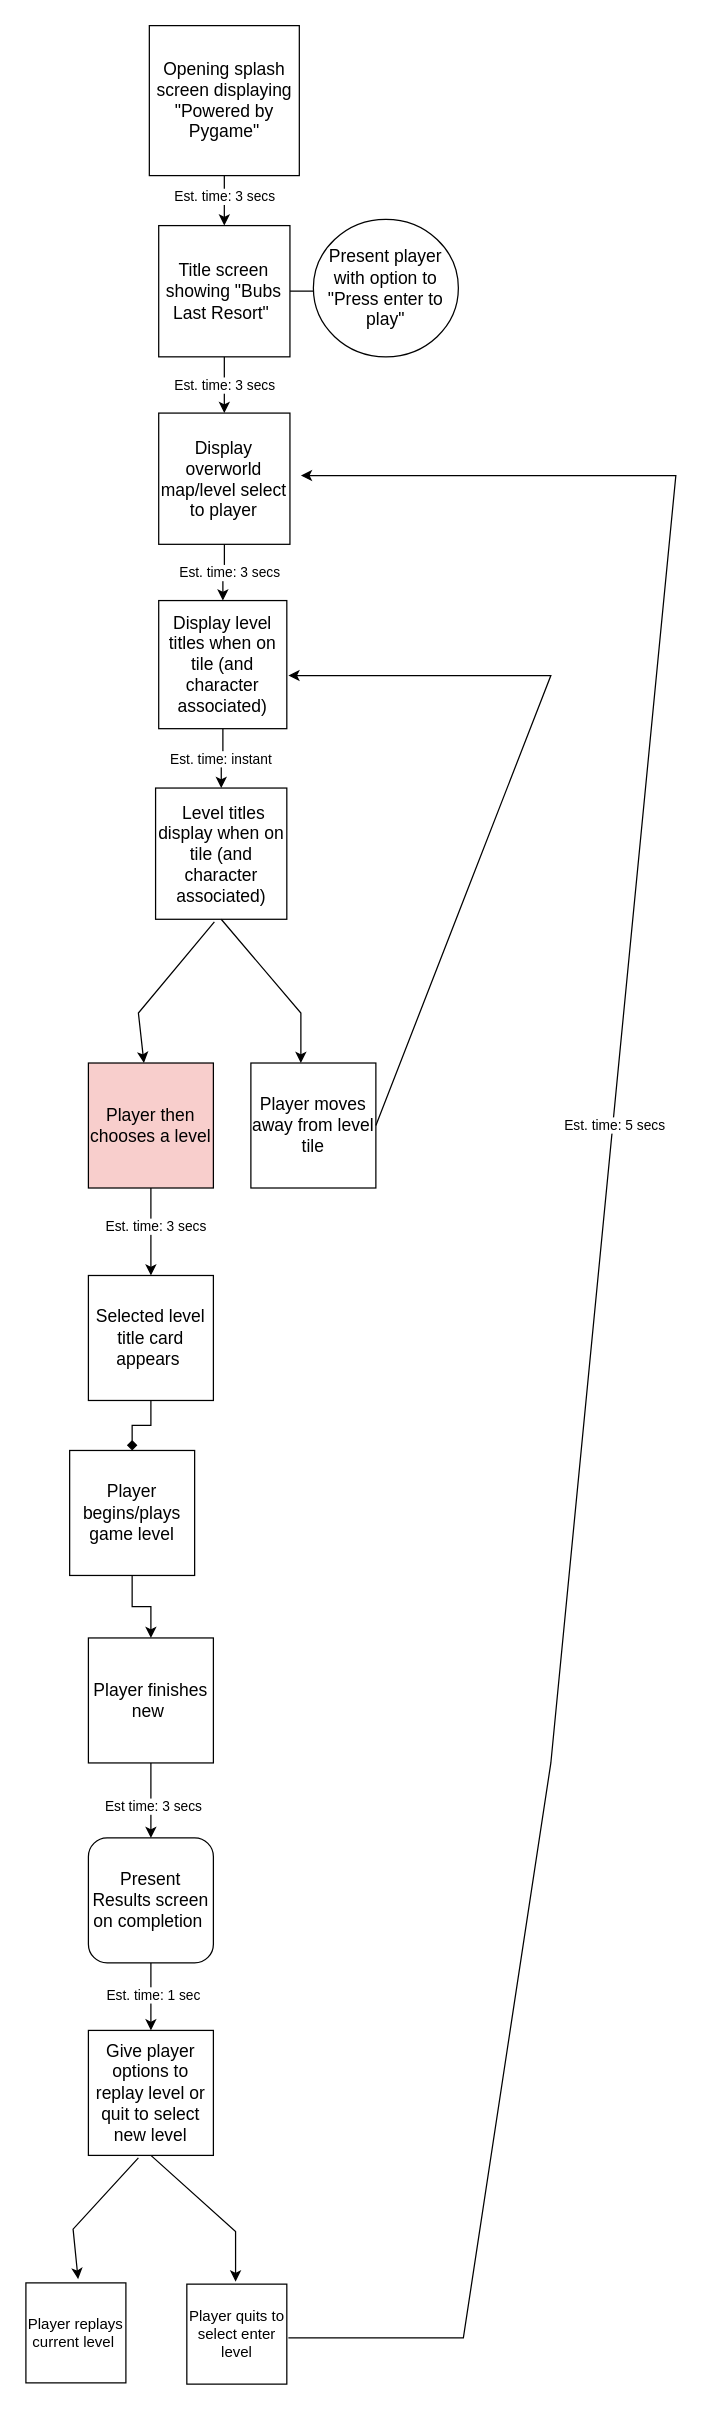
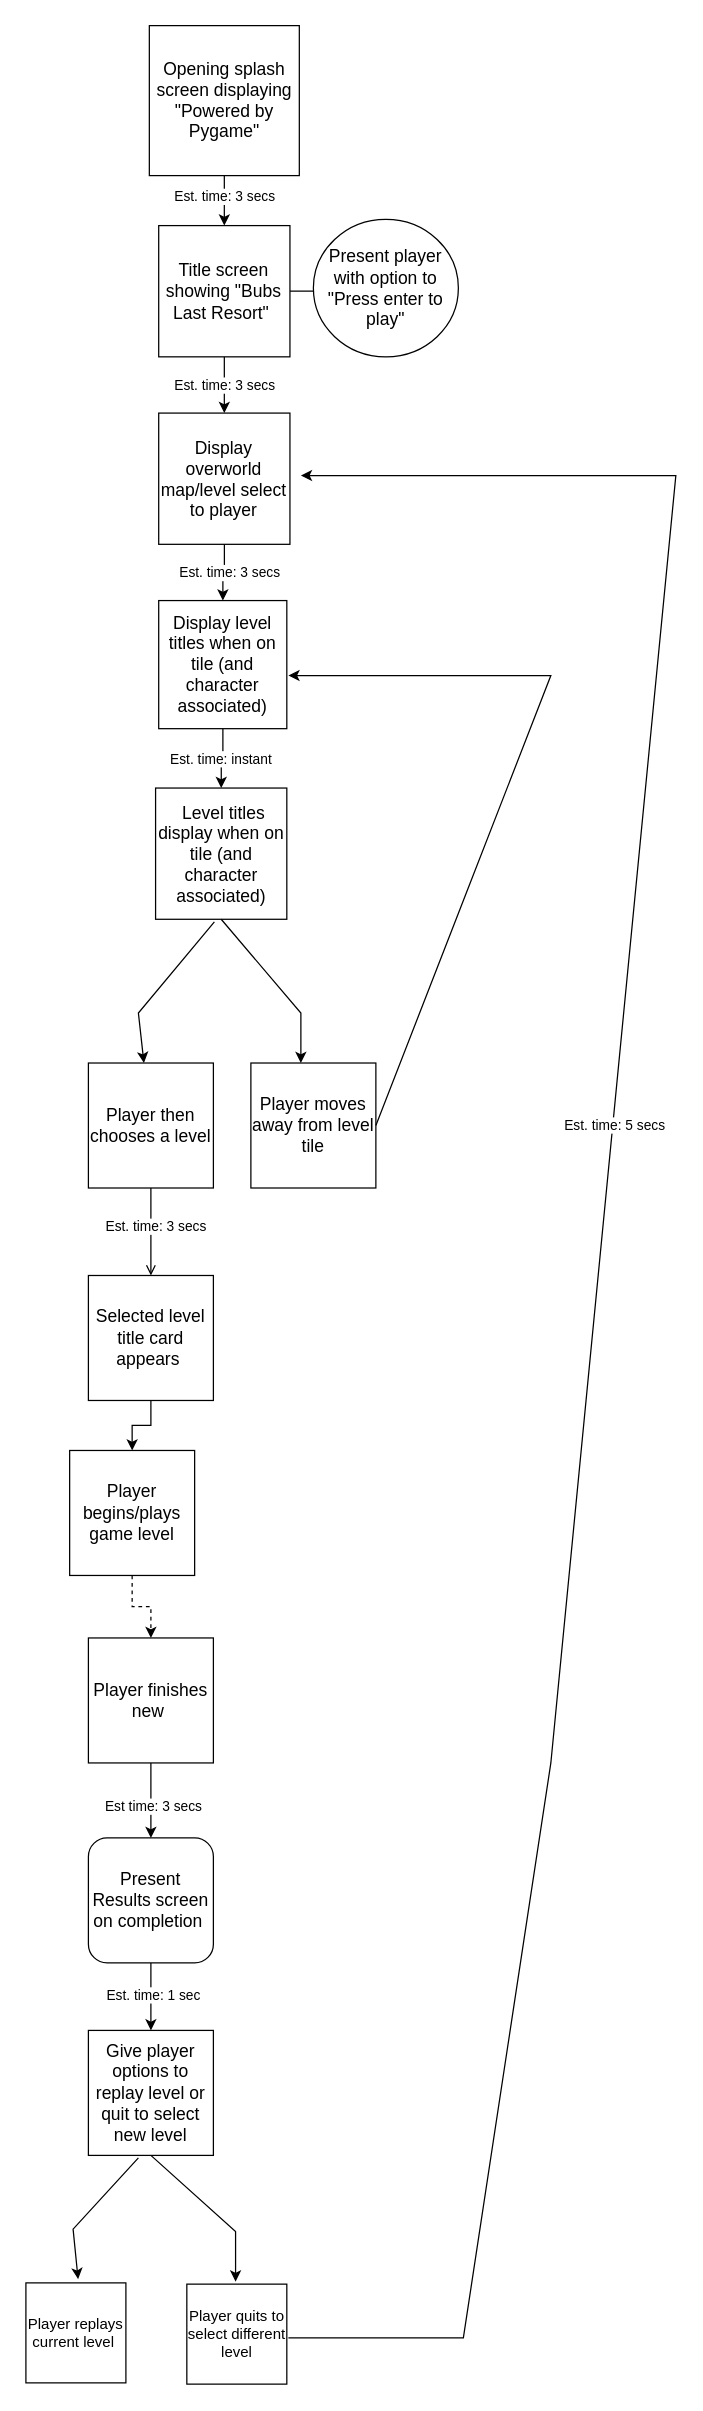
(151, 1126) -> (151, 1126)
(151, 1266) -> (151, 1267)
(132, 1440) -> (132, 1441)
(137, 1607) -> (137, 1607)
(237, 2334) -> (237, 2334)
